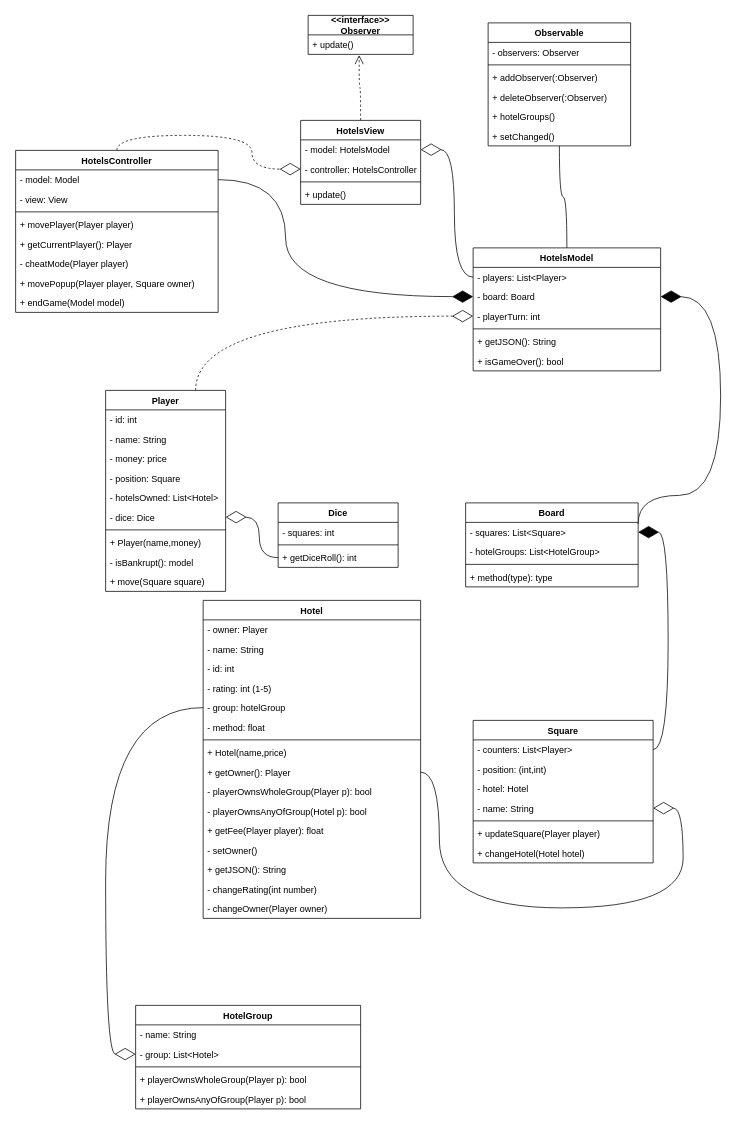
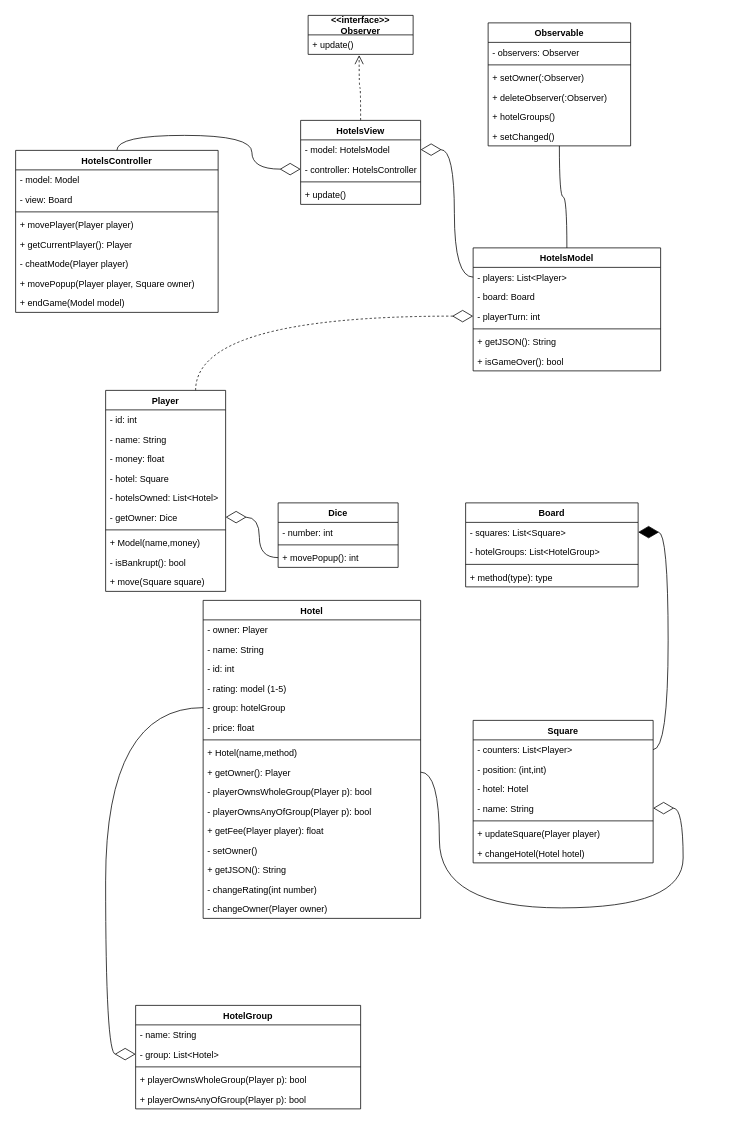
(550, 78) -> (543, 78)
(200, 136) -> (200, 136)
(44, 200) -> (48, 200)
(311, 275) -> none
(719, 421) -> none
(140, 459) -> (140, 459)
(149, 479) -> (143, 479)
(134, 518) -> (145, 518)
(313, 533) -> (310, 533)
(156, 543) -> (154, 543)
(324, 558) -> (323, 558)
(157, 563) -> (154, 563)
(248, 689) -> (253, 689)
(240, 728) -> (236, 728)
(250, 753) -> (254, 753)
(292, 812) -> (295, 812)
